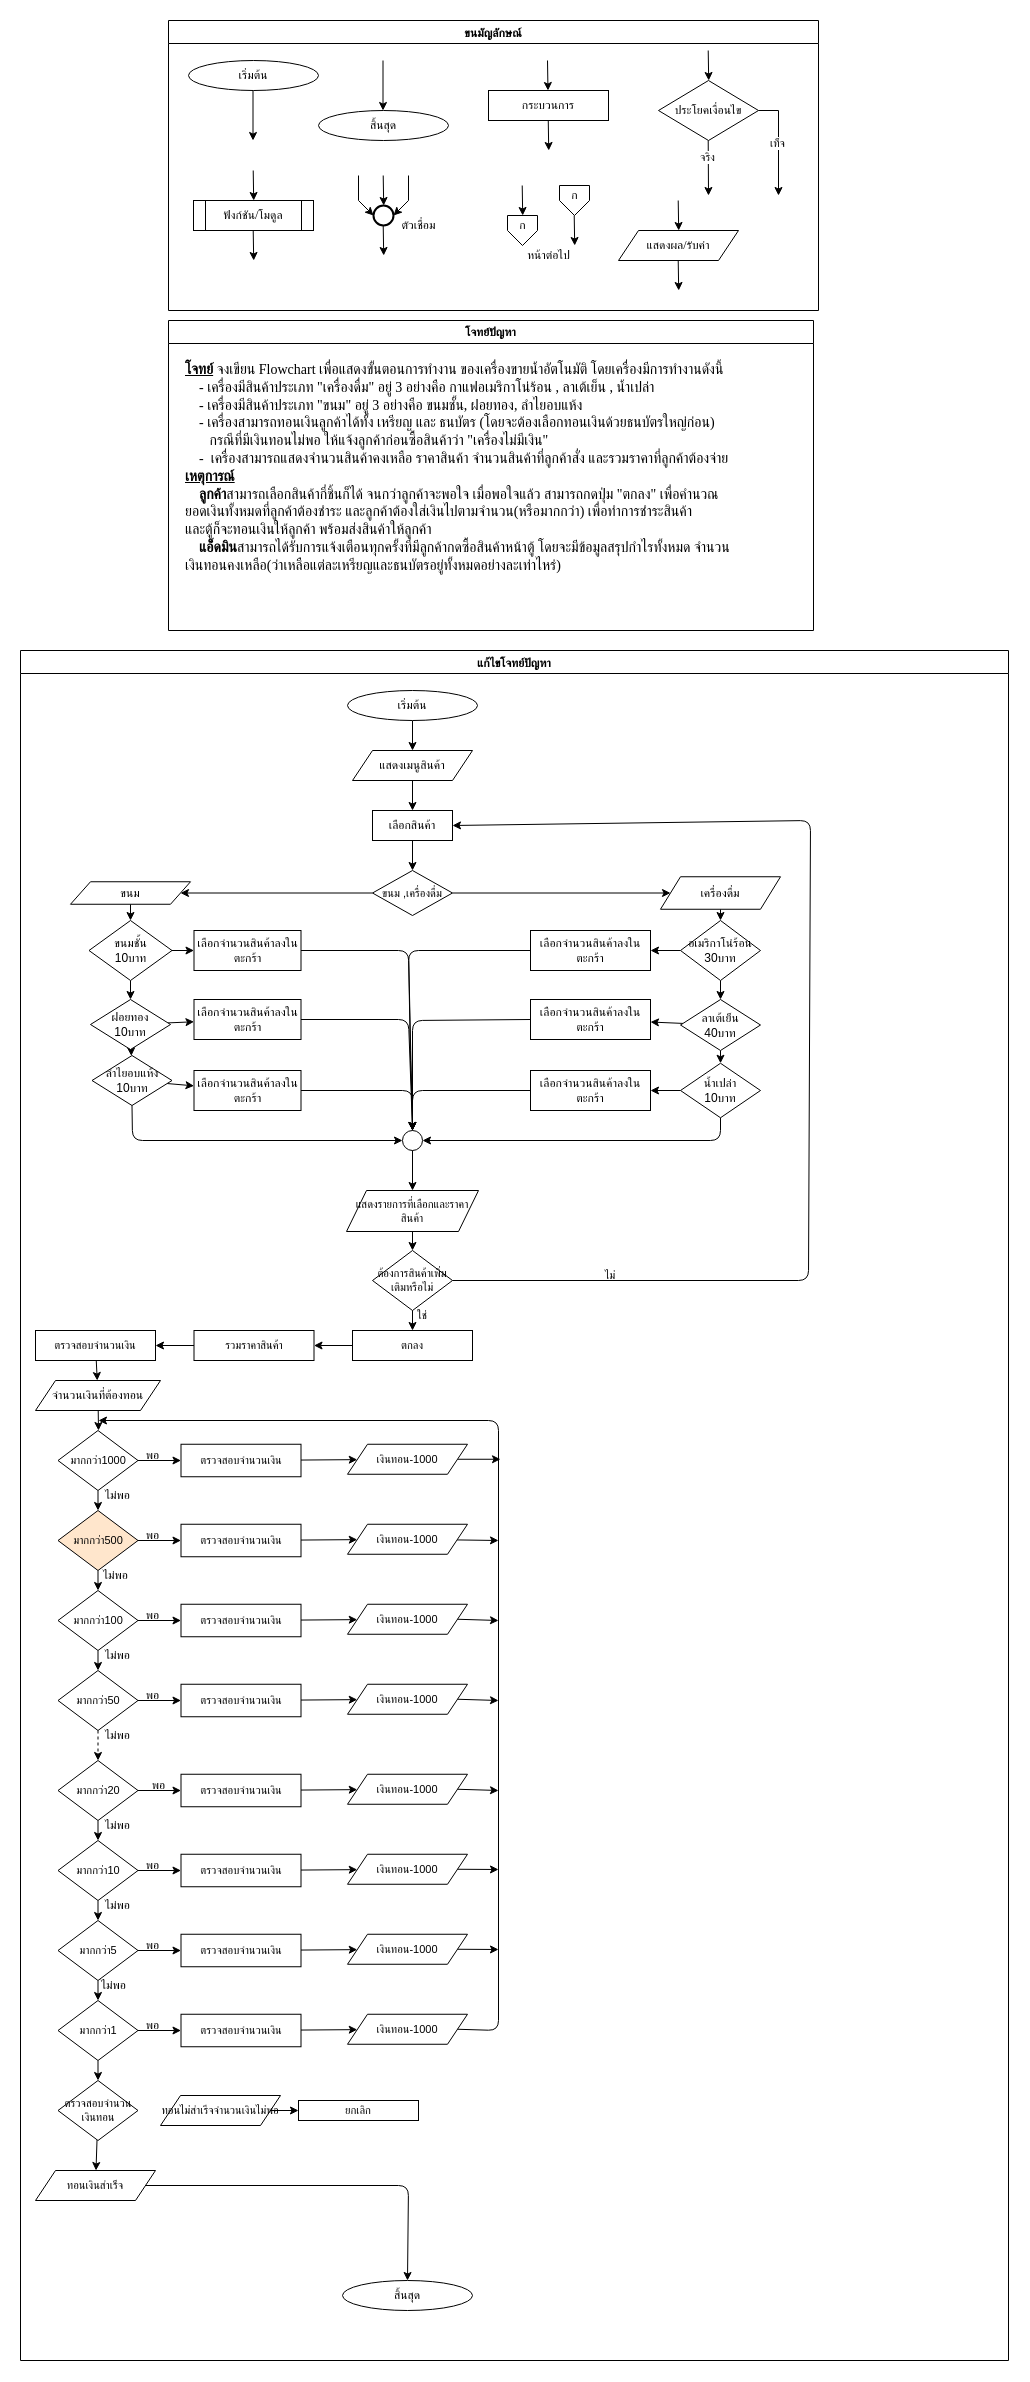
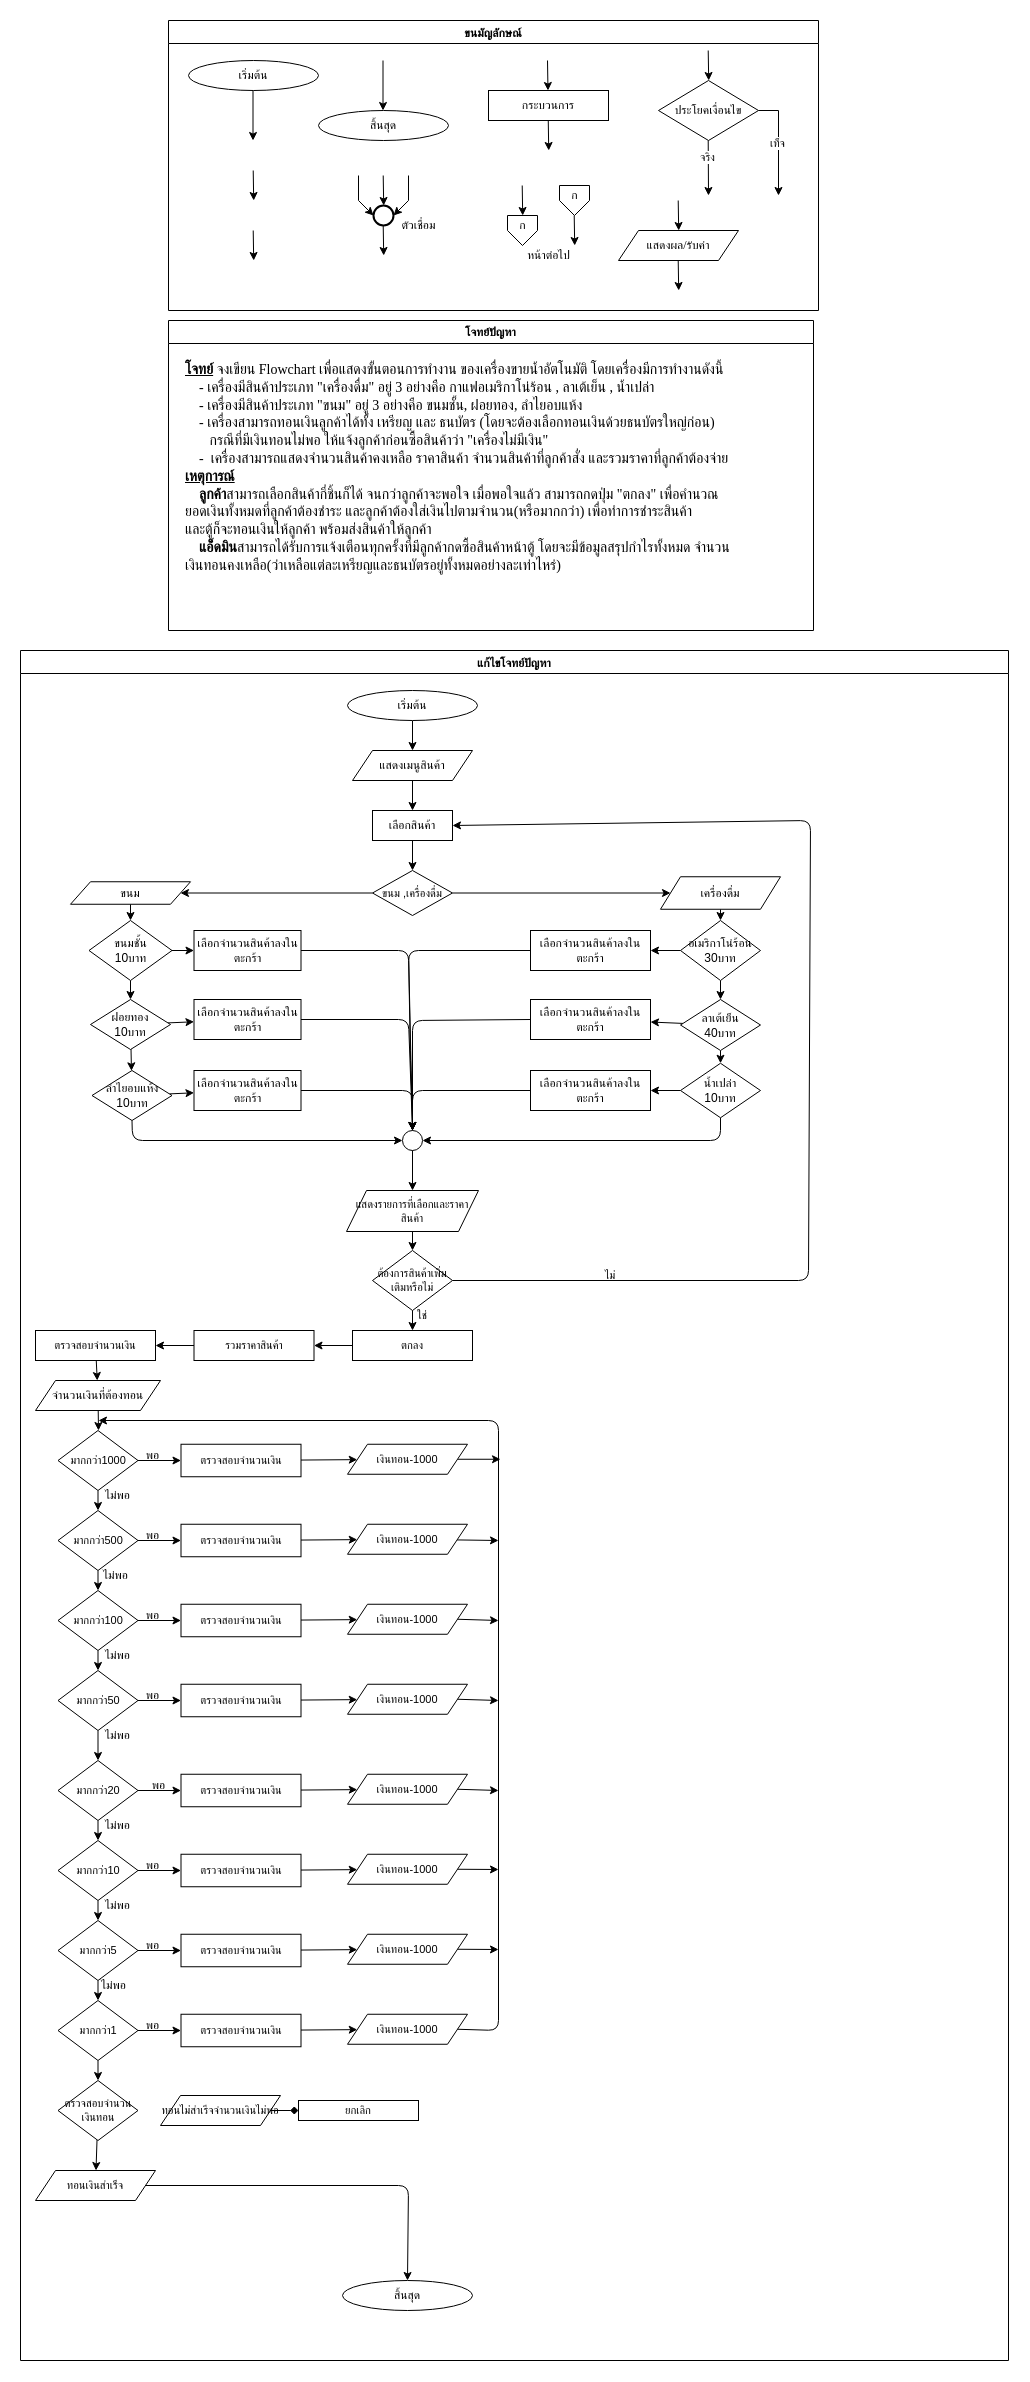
(254, 216) -> none
(132, 1081) -> (132, 1096)
(98, 1541) -> (98, 1541)
(98, 1743) -> (98, 1743)
(290, 2111) -> (290, 2111)
